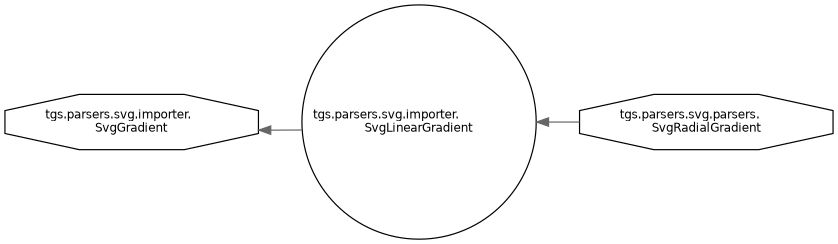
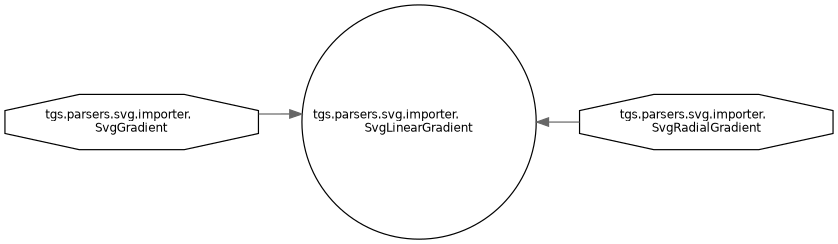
(706, 122) -> (706, 122)
(286, 130) -> (274, 114)
